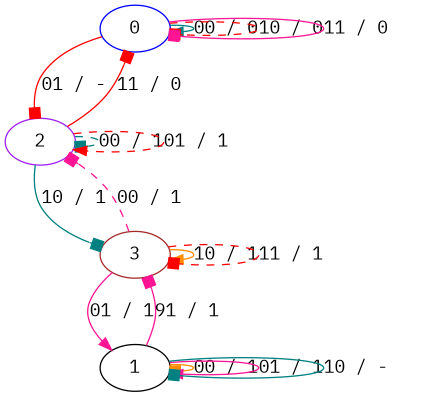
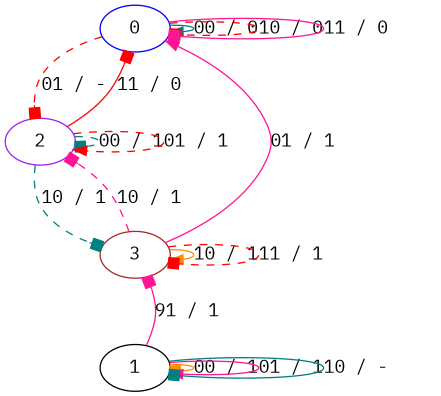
(56, 60) -> (56, 60)
(149, 198) -> (149, 198)
(46, 214) -> (46, 214)
(89, 305) -> (270, 148)
